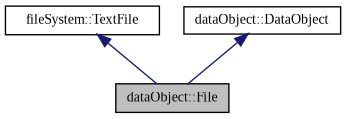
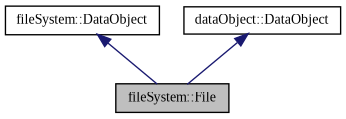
(82, 20) -> (82, 20)
(172, 98) -> (172, 98)
